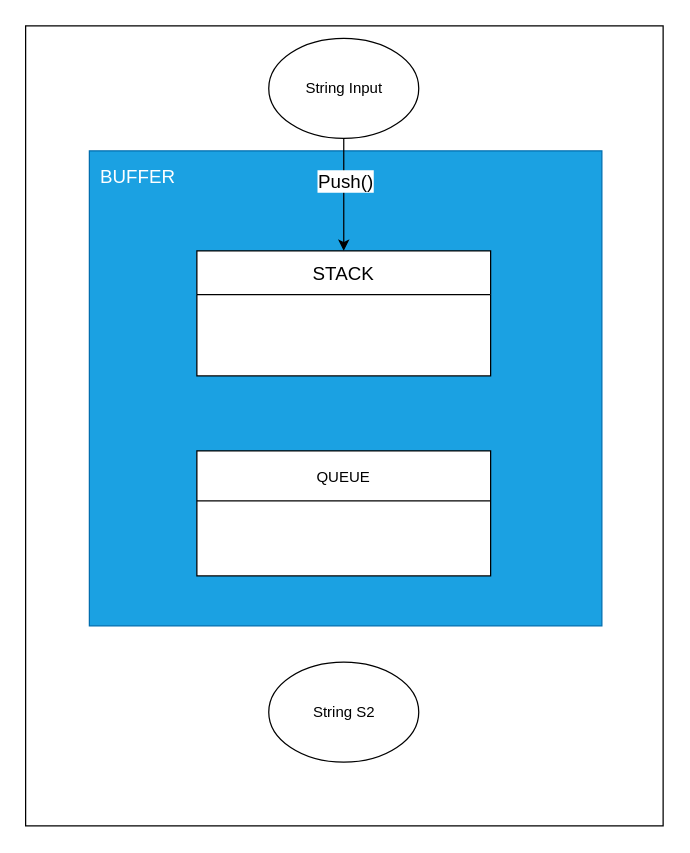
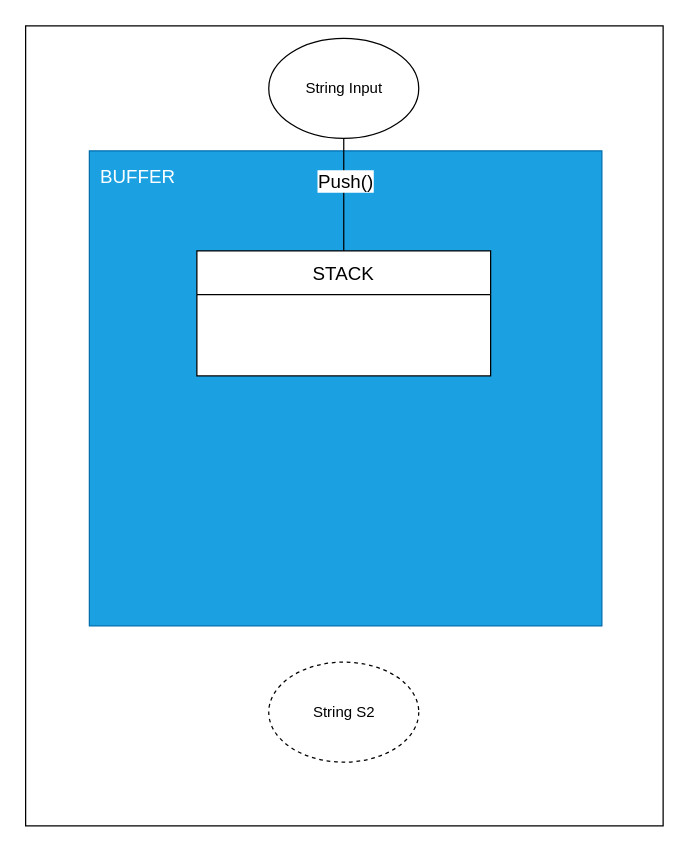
(344, 241) -> (344, 244)
(344, 513) -> none
(344, 712) -> (344, 712)
